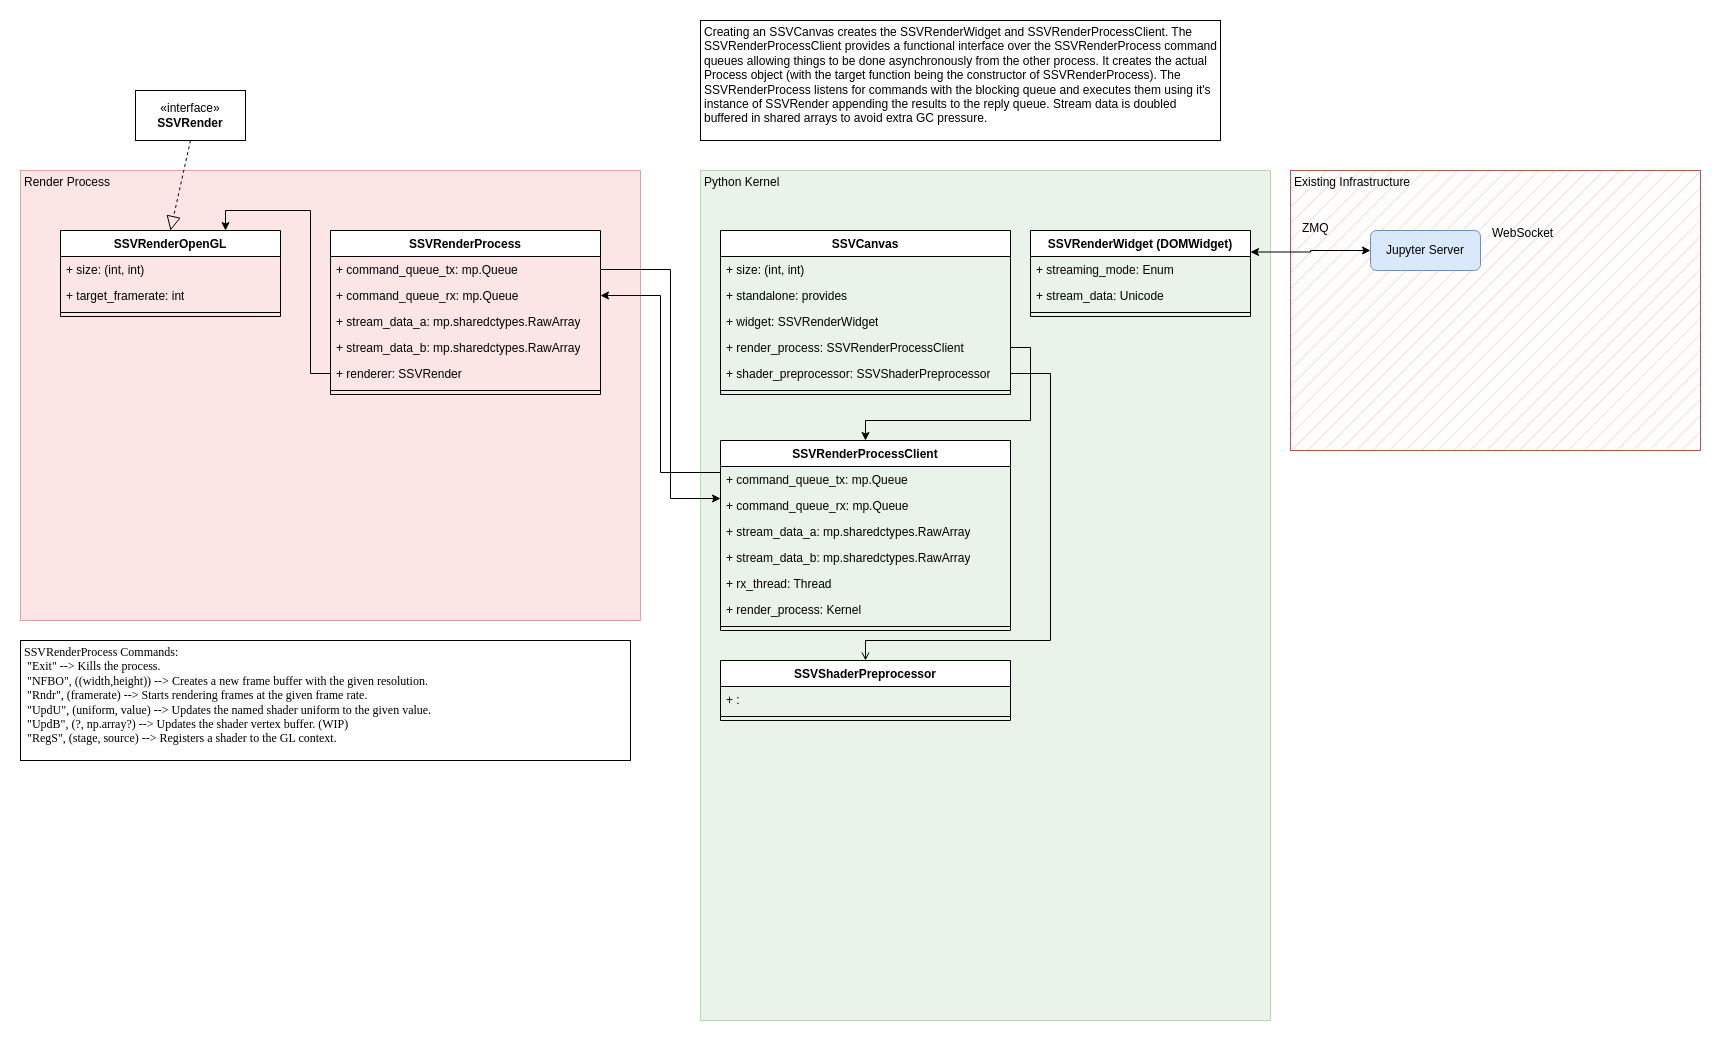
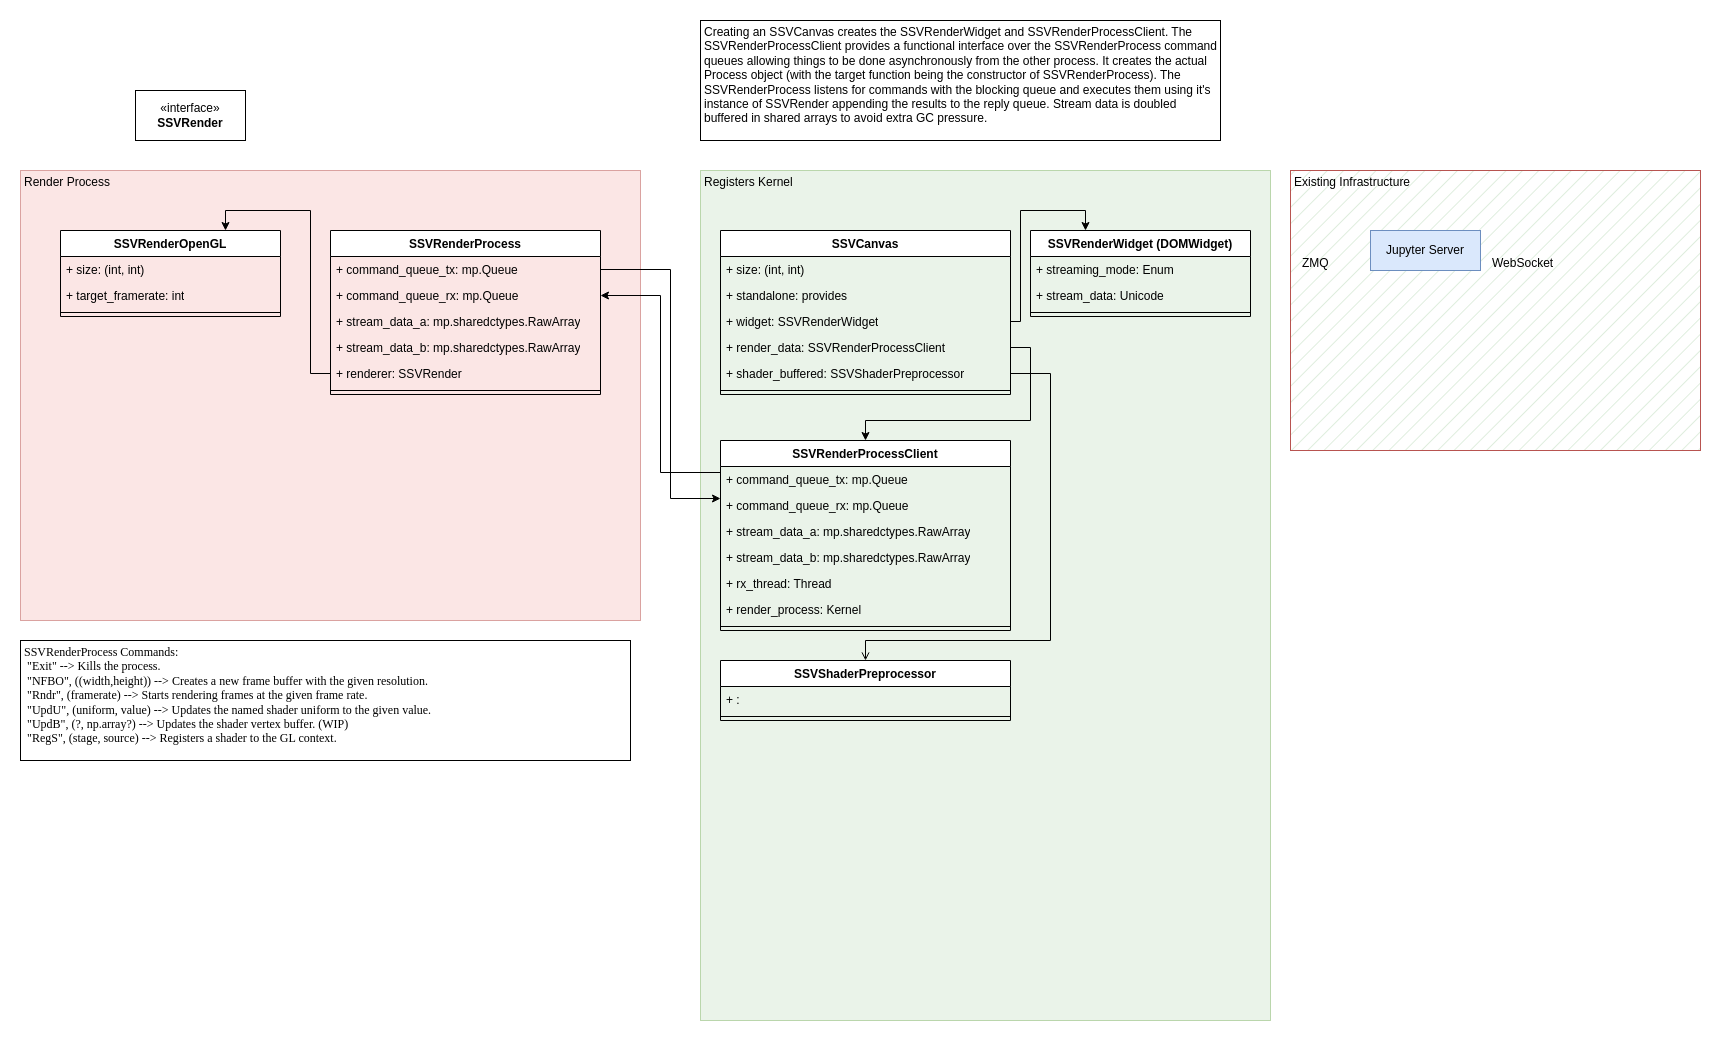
(182, 179) -> none
(745, 183) -> (754, 183)
(1326, 229) -> (1326, 264)
none -> (1021, 232)
(1531, 234) -> (1531, 264)
(1316, 251) -> none
(1426, 251) -> (1426, 251)
(1496, 311) -> (1496, 311)
(853, 349) -> (843, 349)
(867, 382) -> (856, 375)
